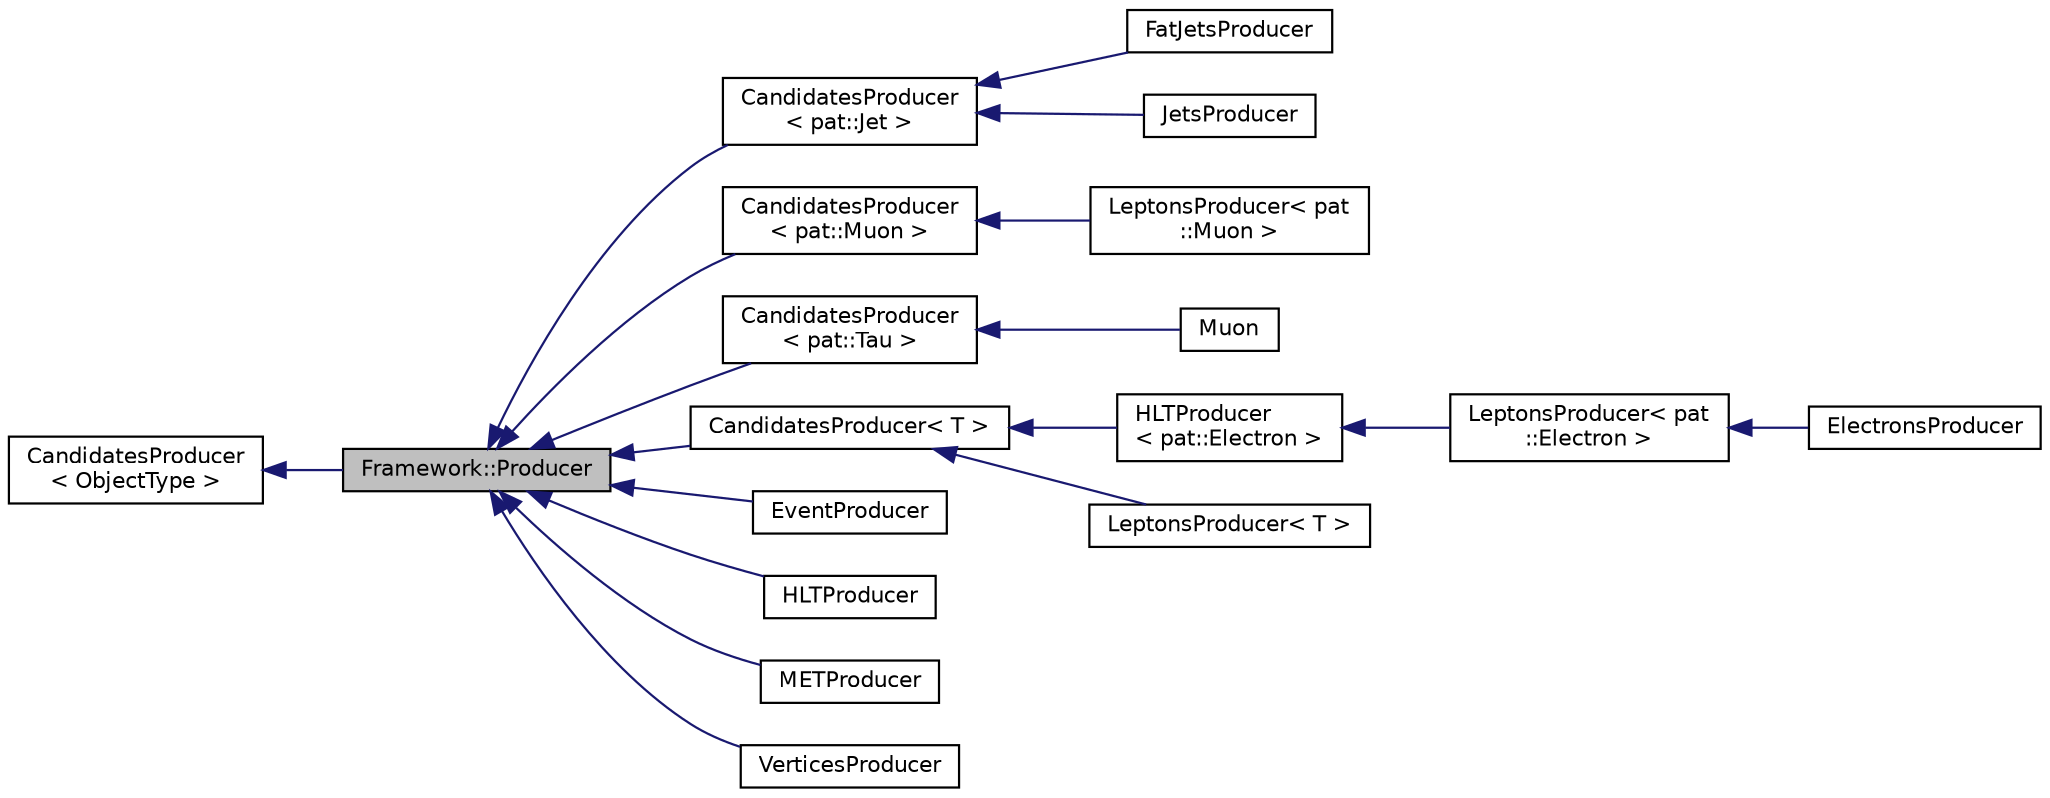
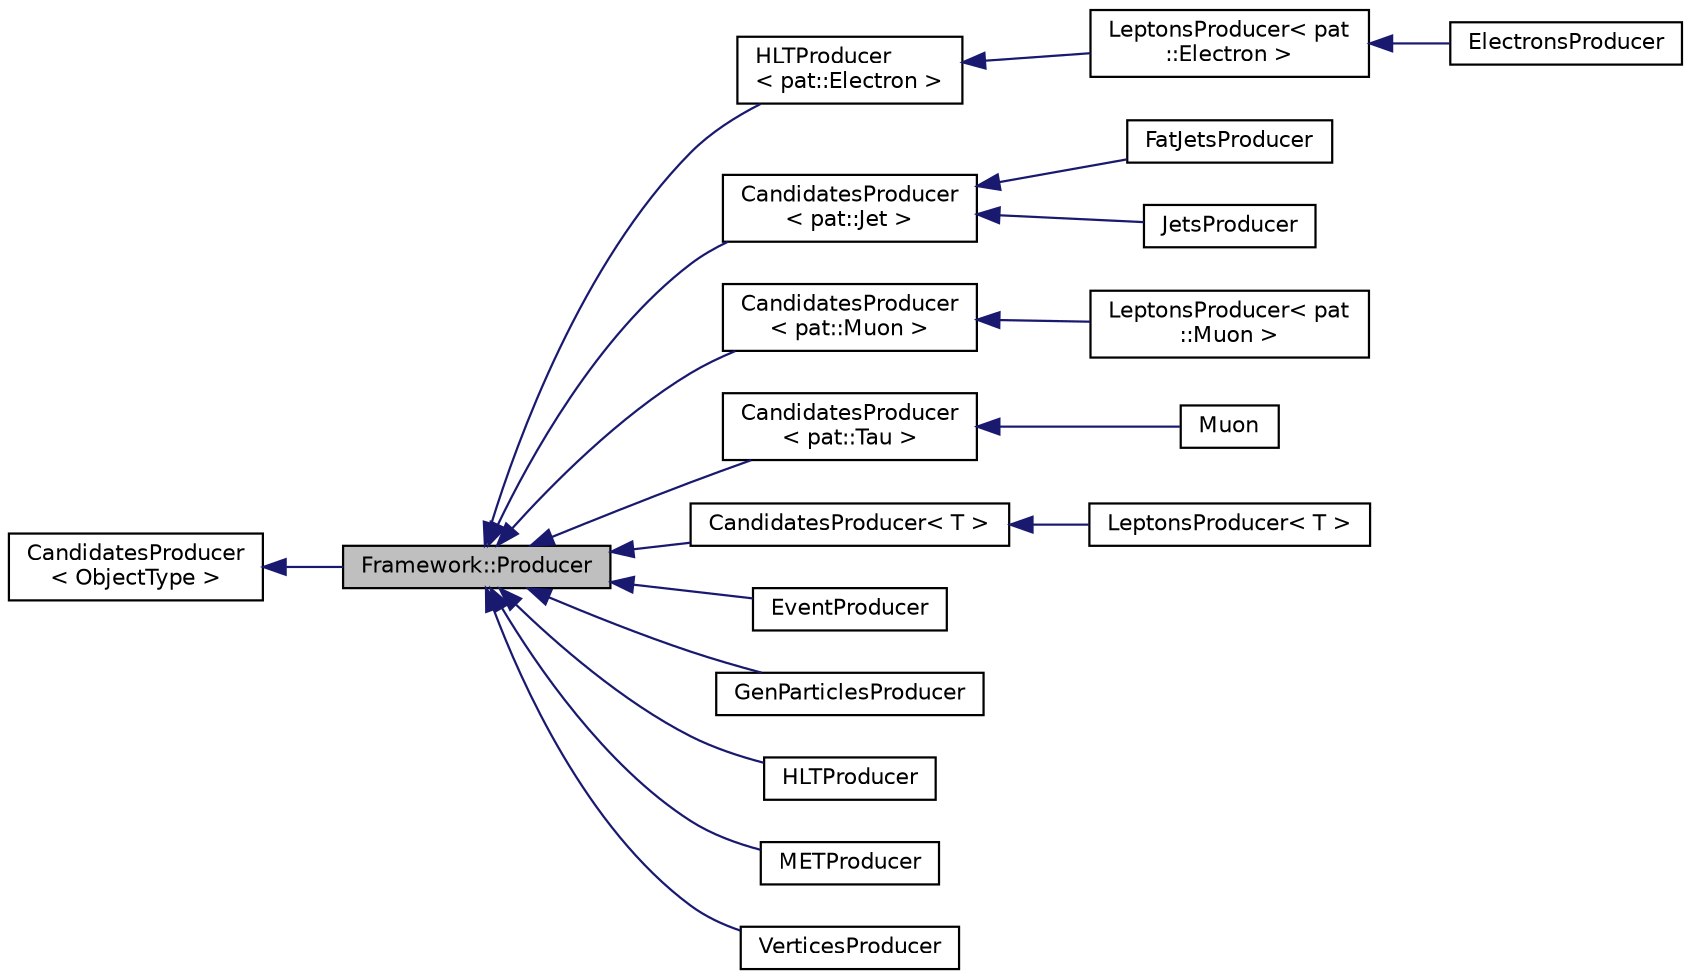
(1075, 428) -> (591, 289)
none -> (850, 694)
